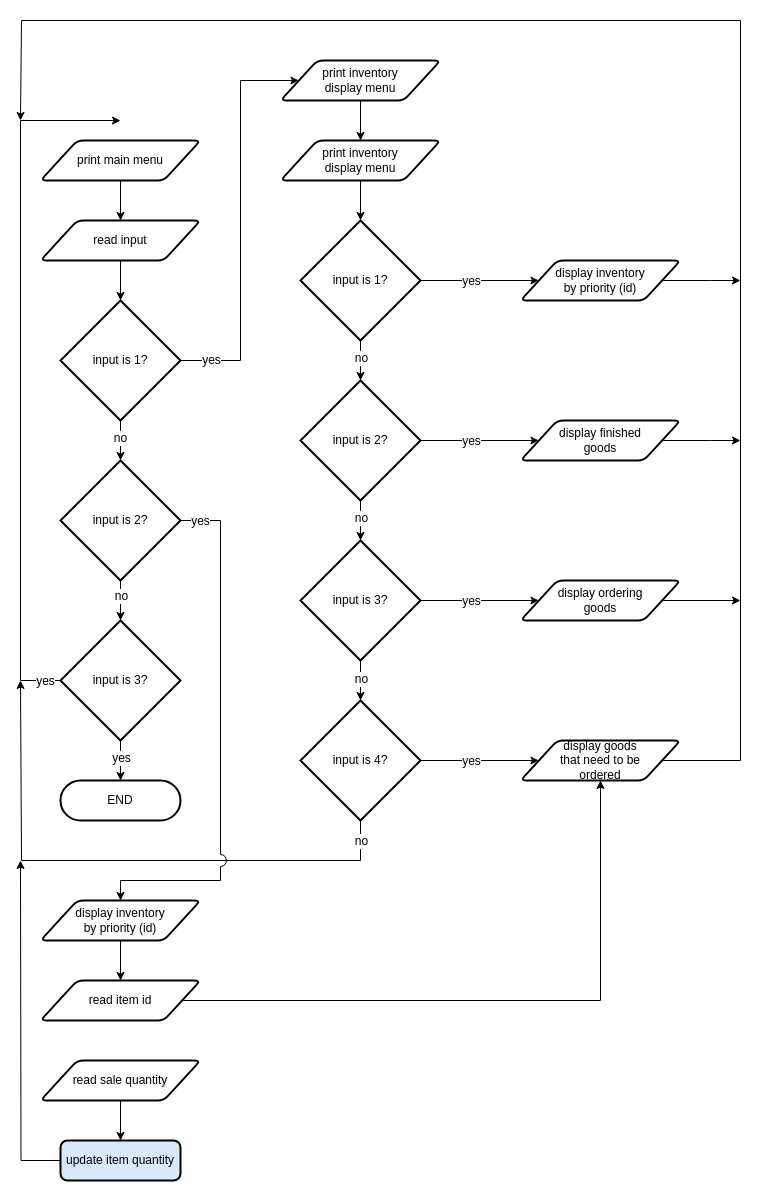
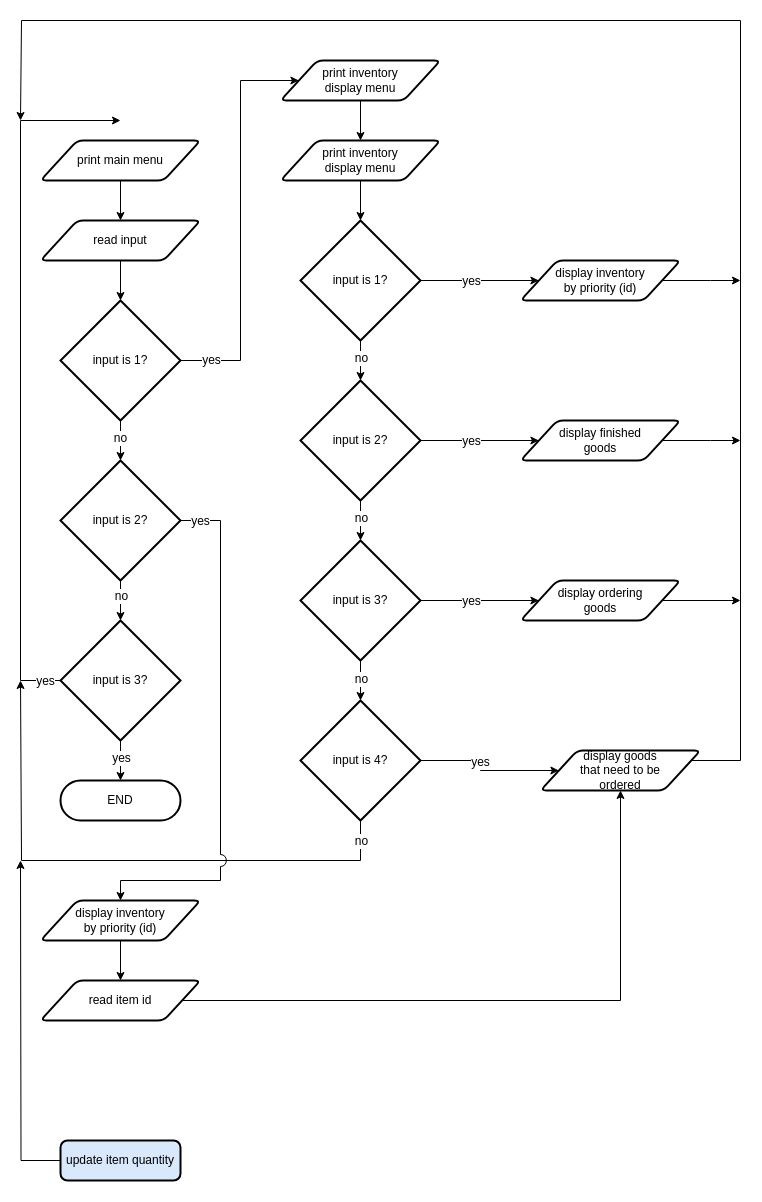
(601, 761) -> (621, 771)
(121, 1081) -> none
(121, 1117) -> none
